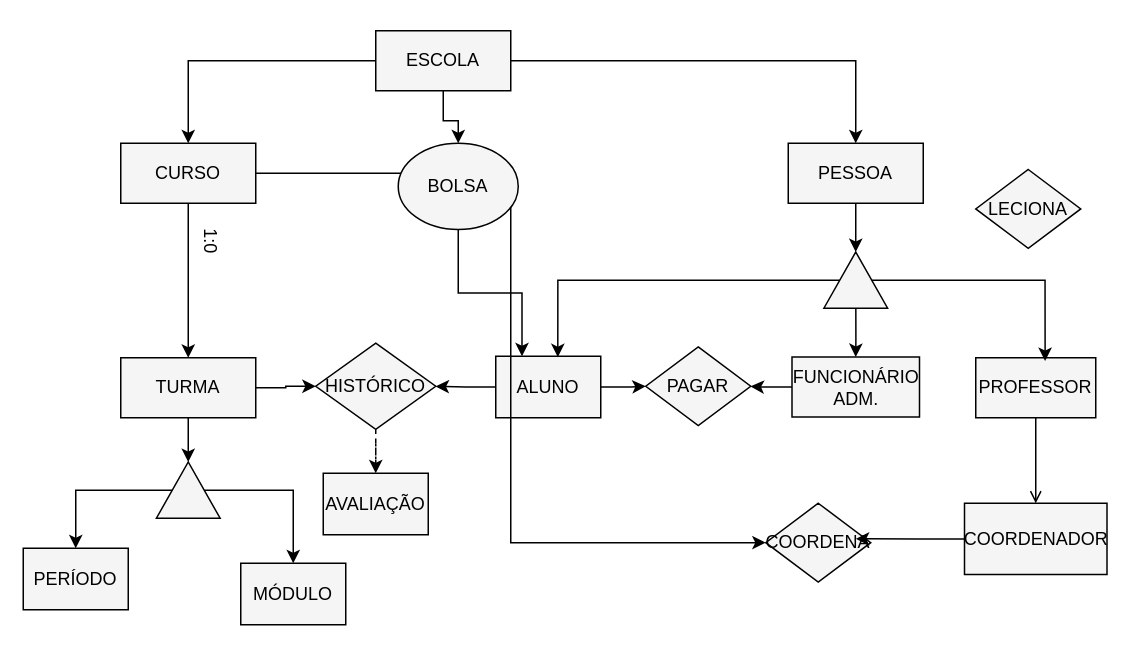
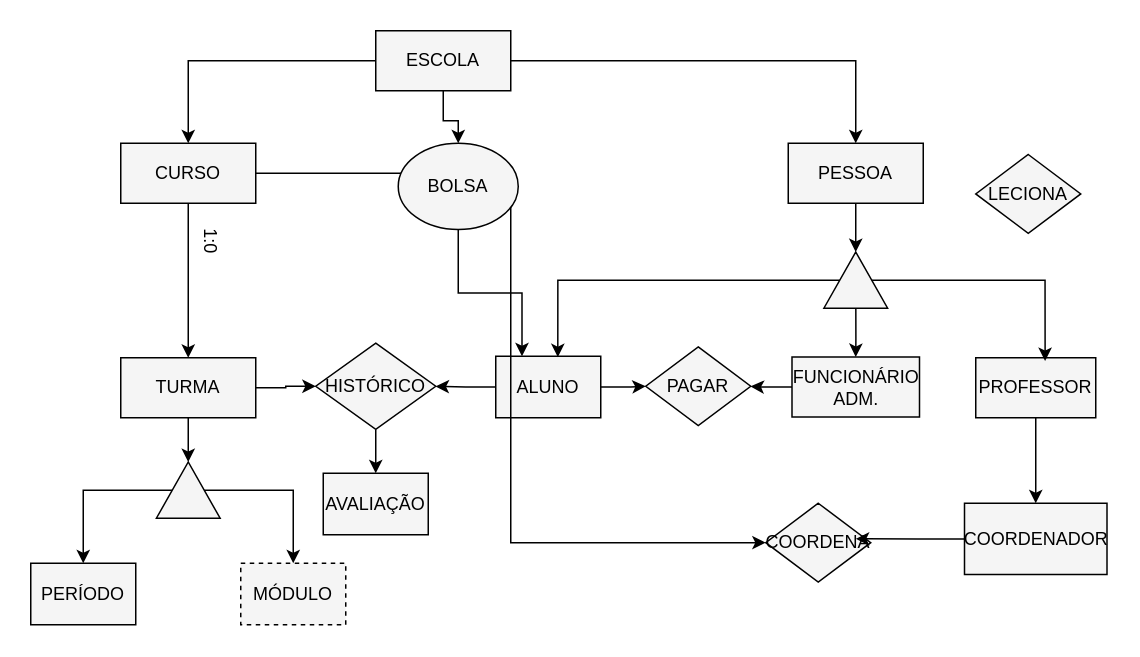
(1028, 209) -> (1028, 194)
(376, 435) -> (376, 435)
(1036, 494) -> (1036, 492)
(76, 579) -> (83, 594)
(293, 594) -> (293, 594)
